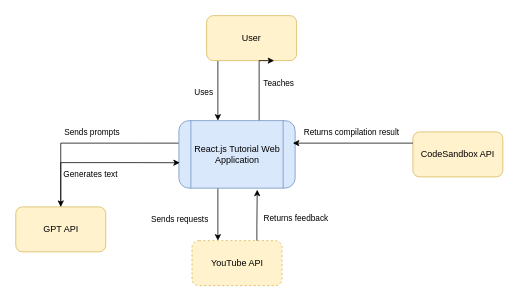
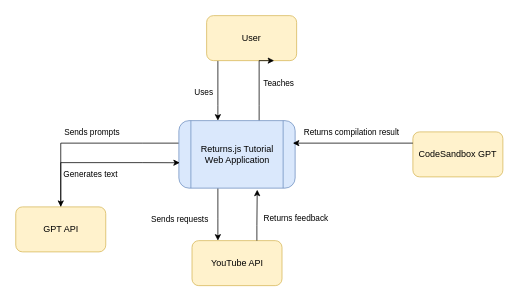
(237, 154) -> (237, 154)
(458, 154) -> (458, 154)
(237, 263) -> (237, 263)
